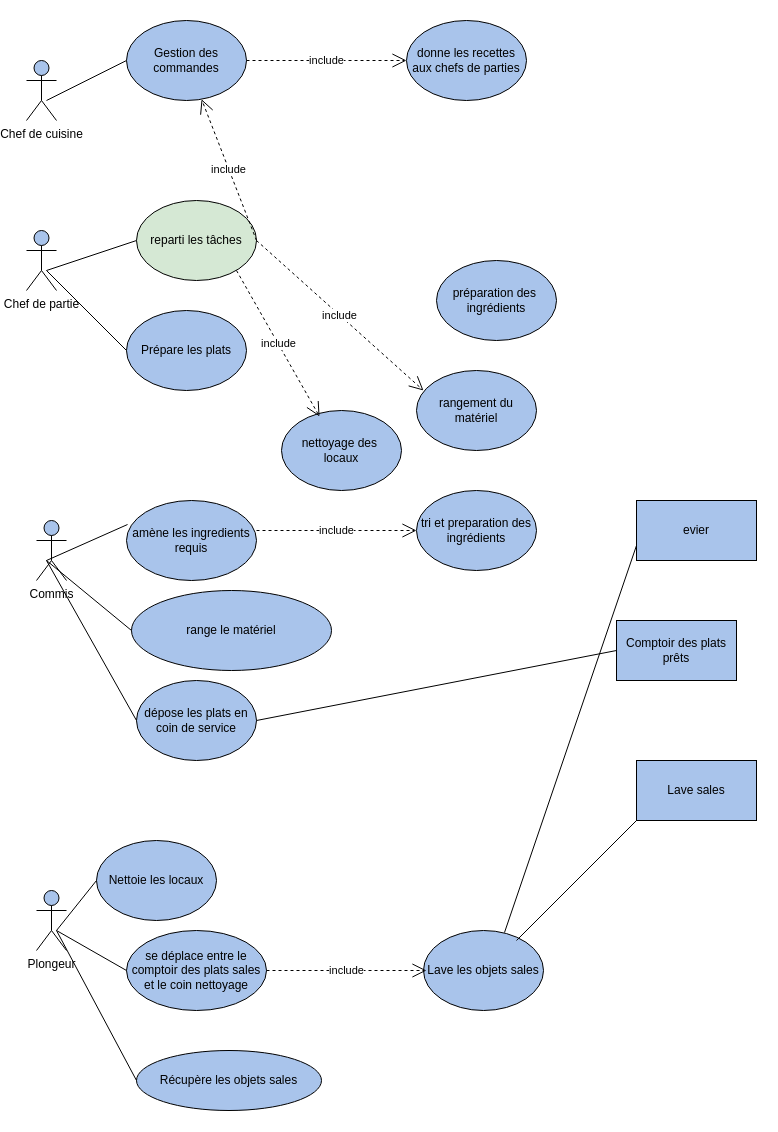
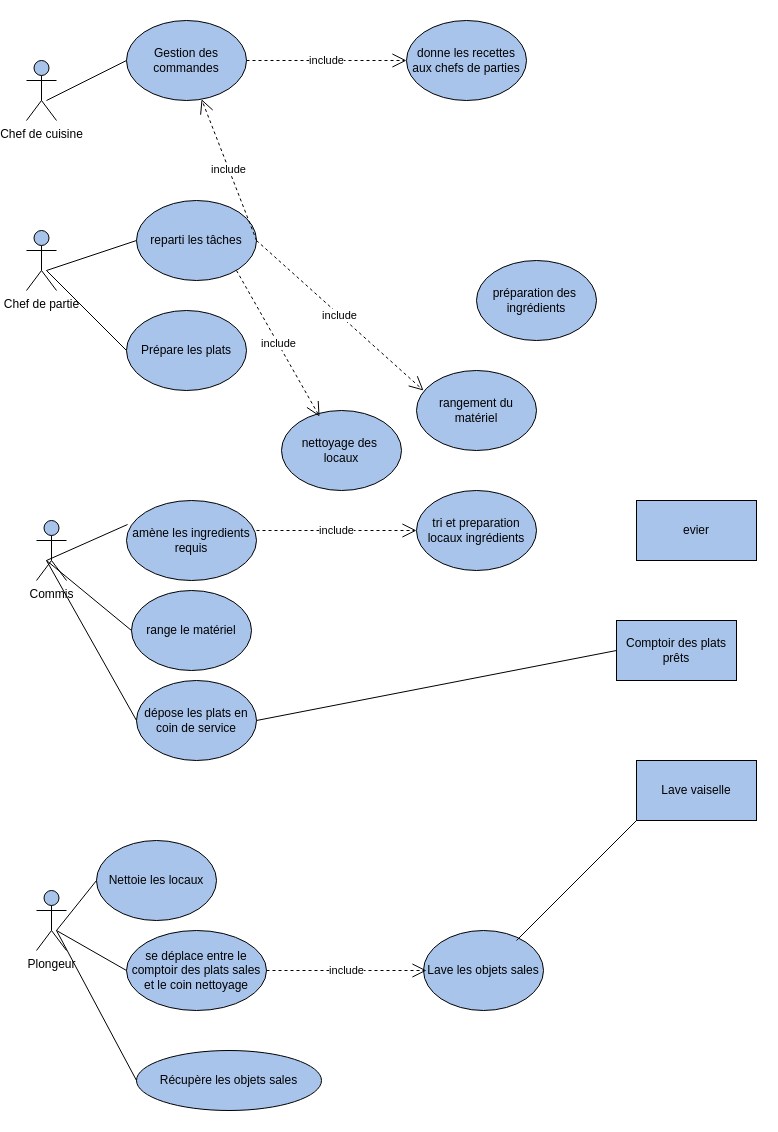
(197, 241) -> (197, 241)
(497, 301) -> (537, 301)
(477, 531) -> (477, 531)
(232, 631) -> (192, 631)
(571, 739) -> none
(697, 791) -> (697, 791)
